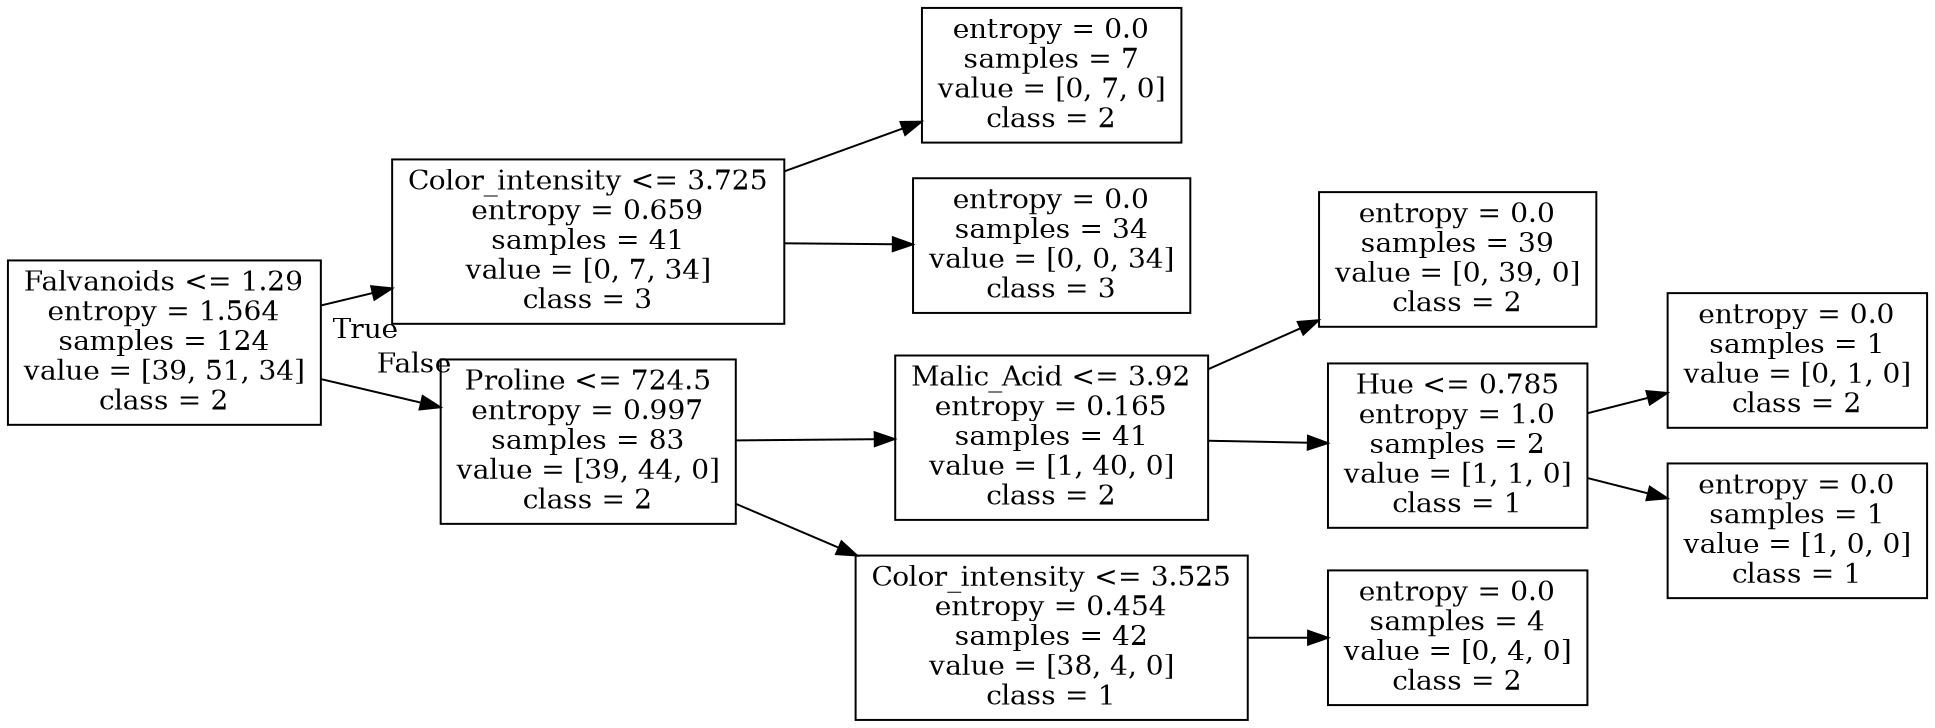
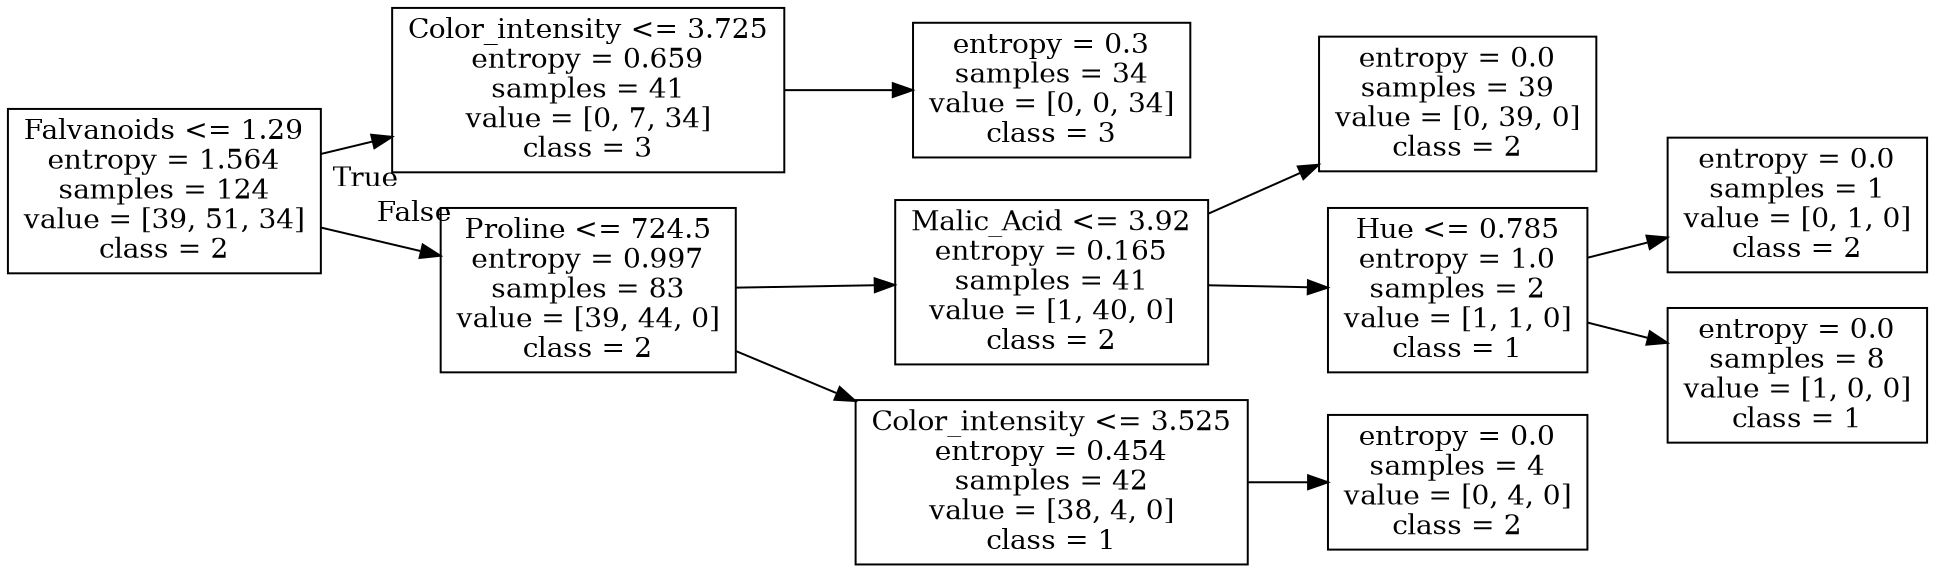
(1052, 75) -> none
(1052, 246) -> (1052, 90)
(1797, 531) -> (1797, 375)
